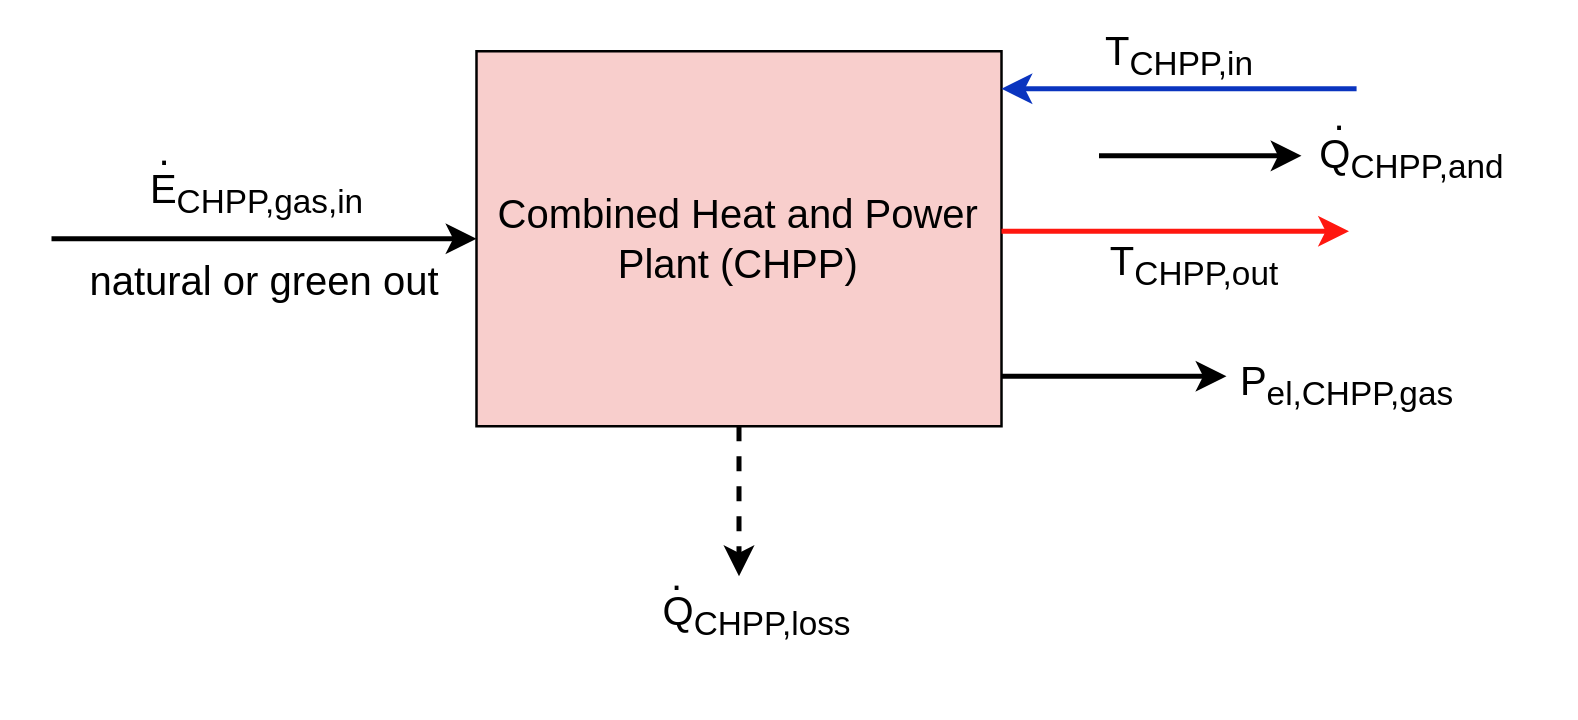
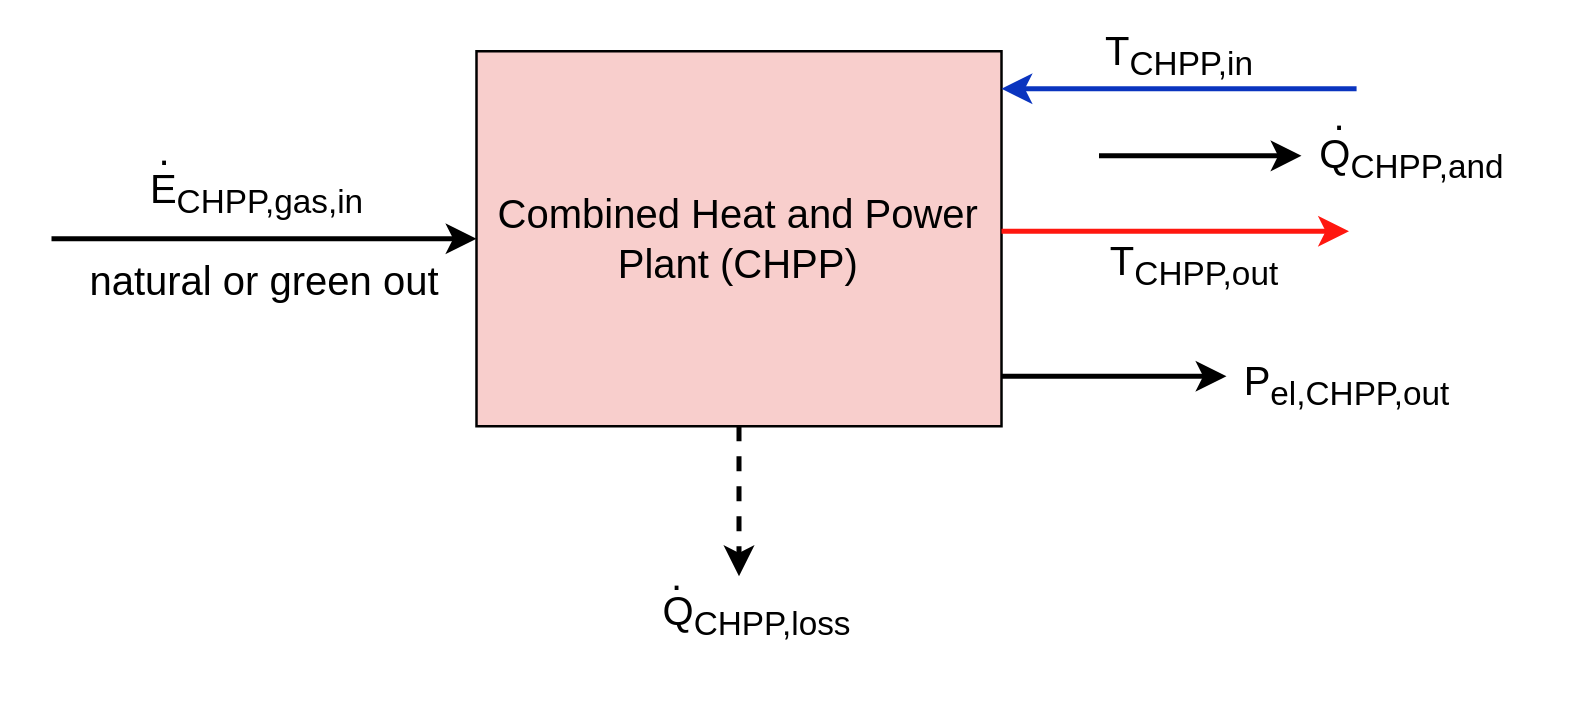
(1348, 386) -> (1348, 386)
